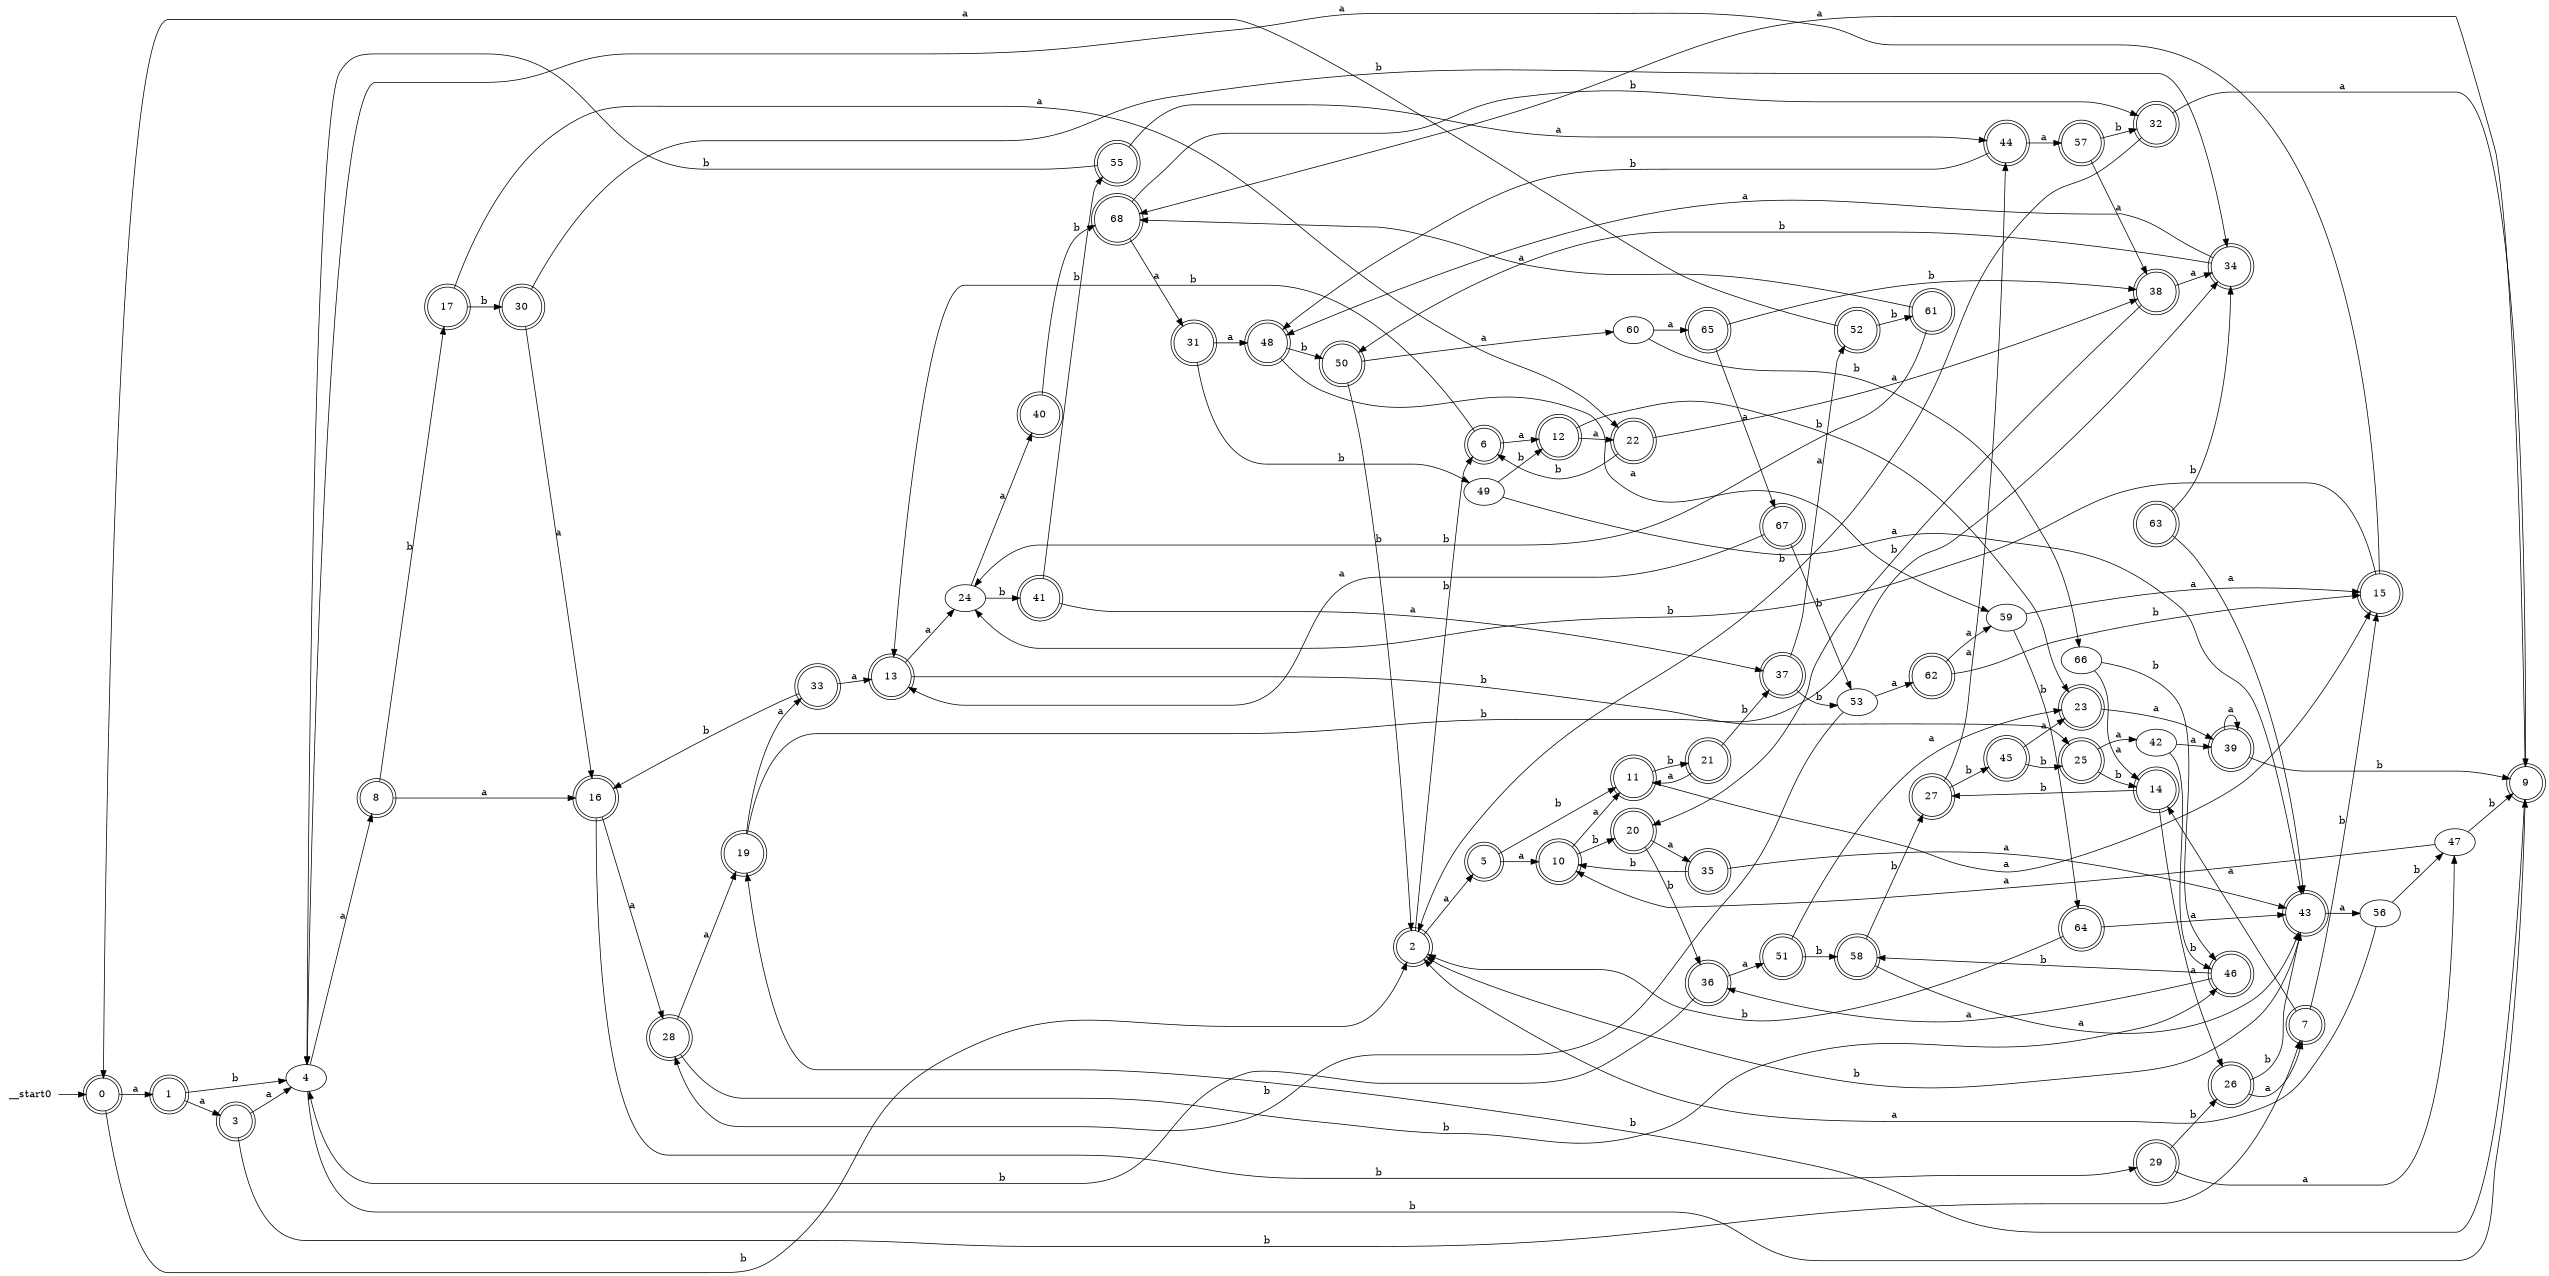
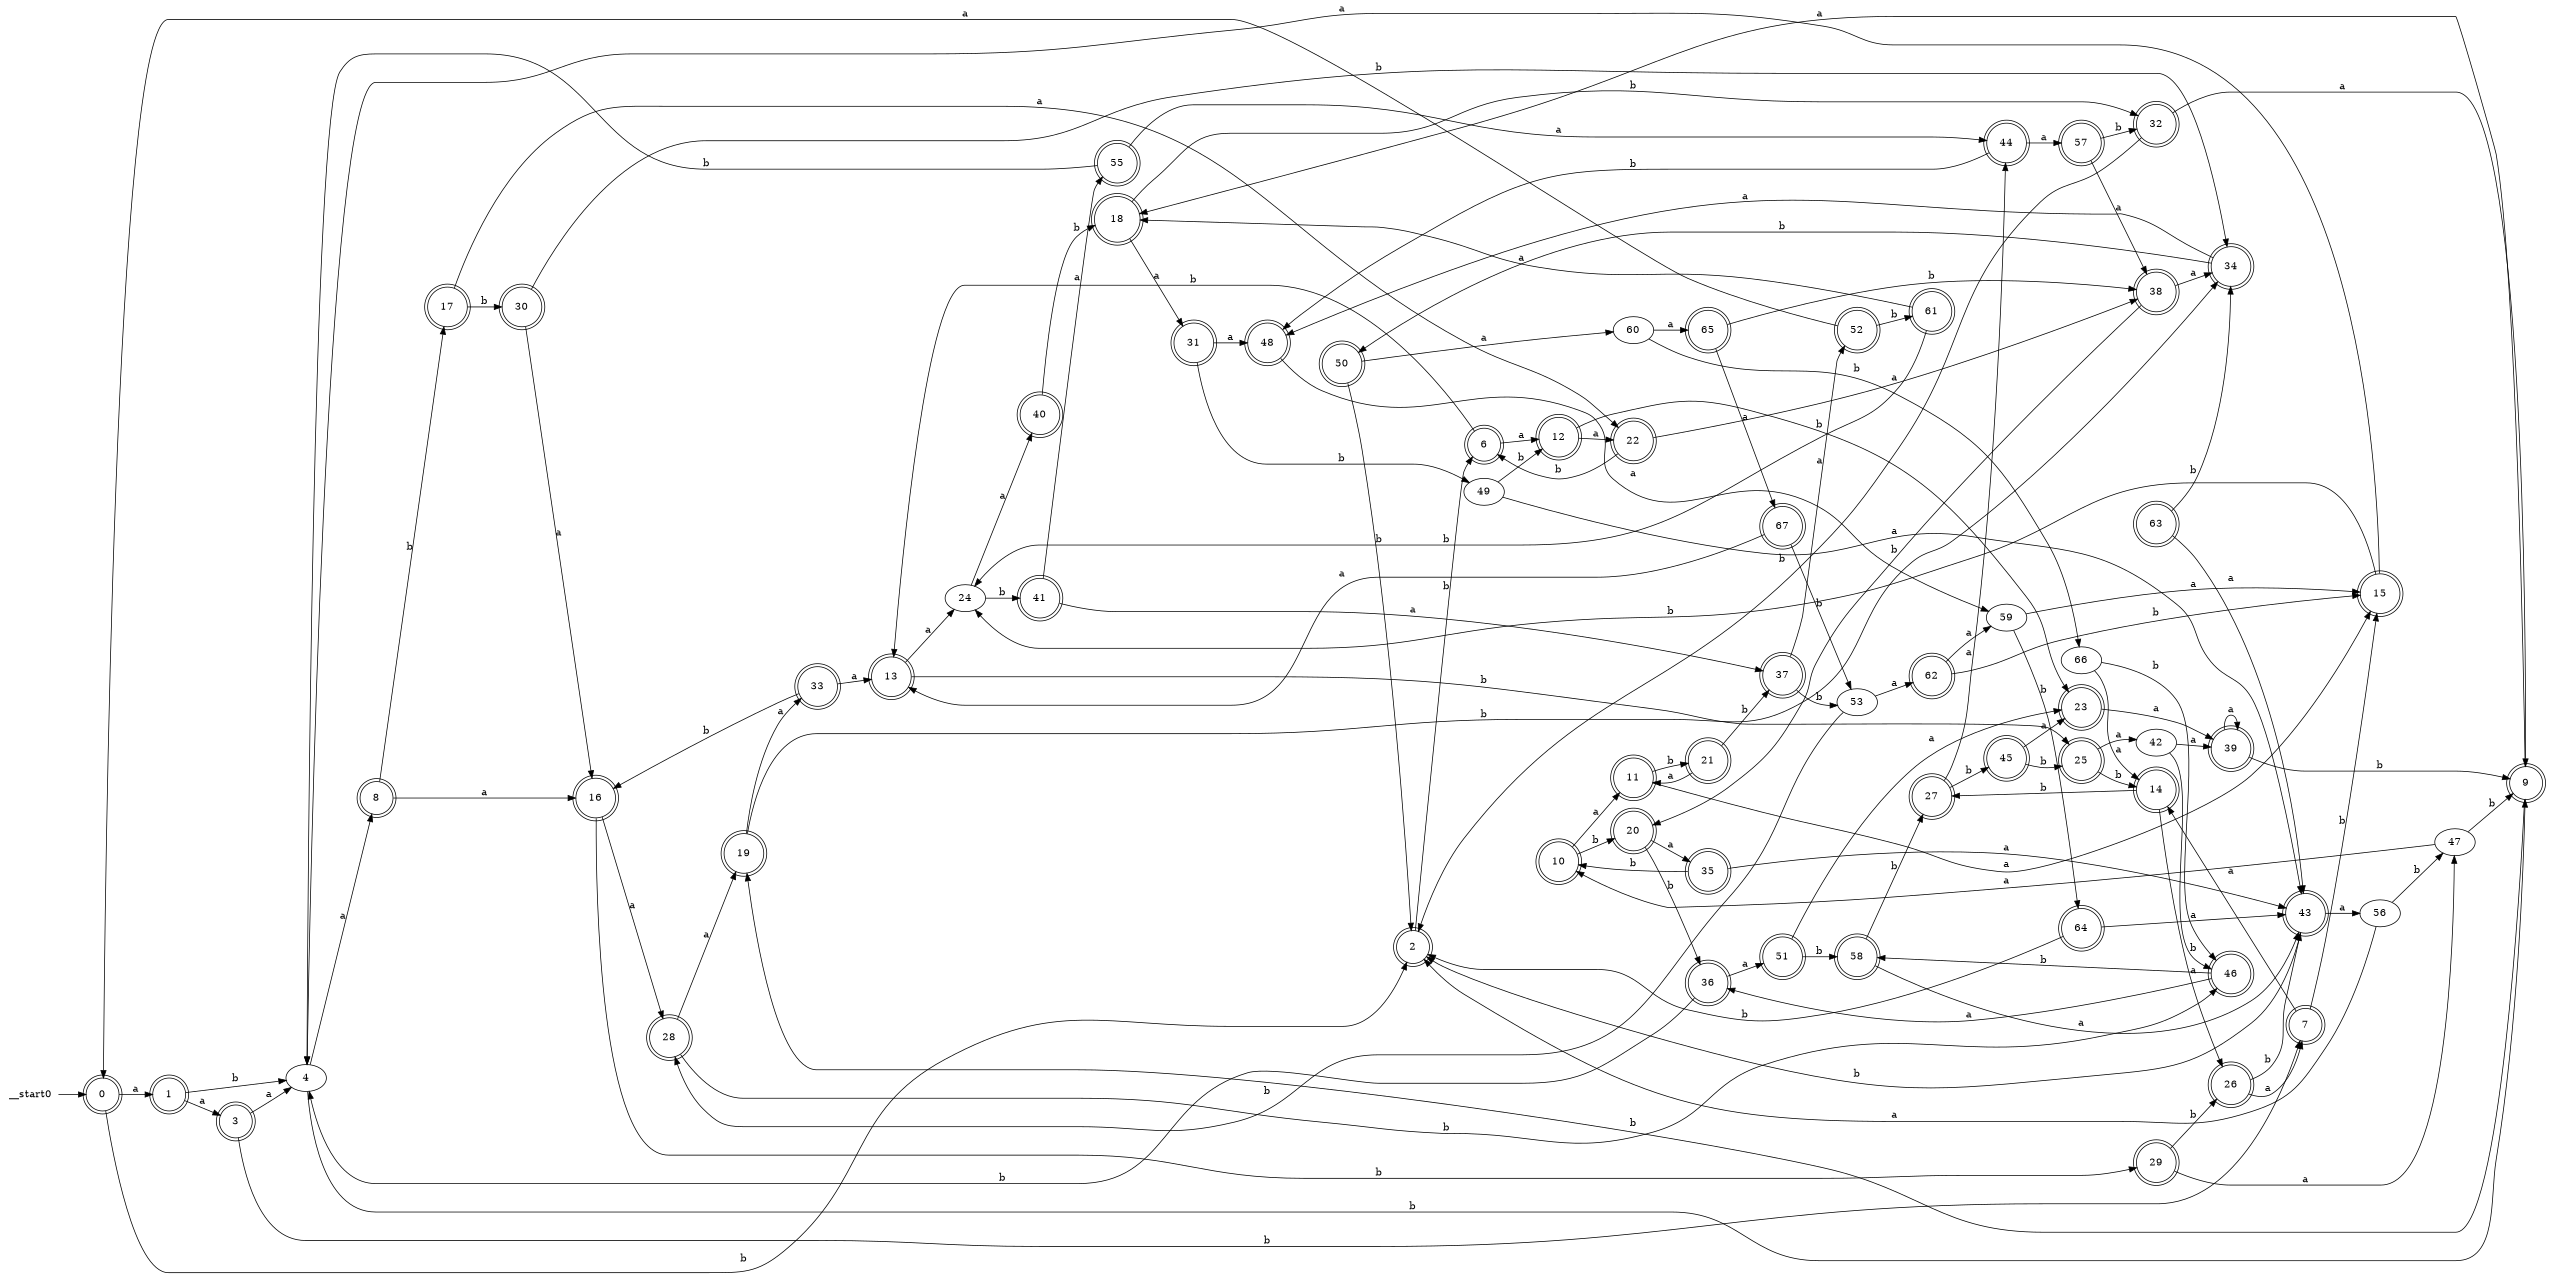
(1117, 219) -> (1117, 219)
(1077, 277) -> (1077, 277)
(1301, 352) -> none
(1484, 862) -> none
